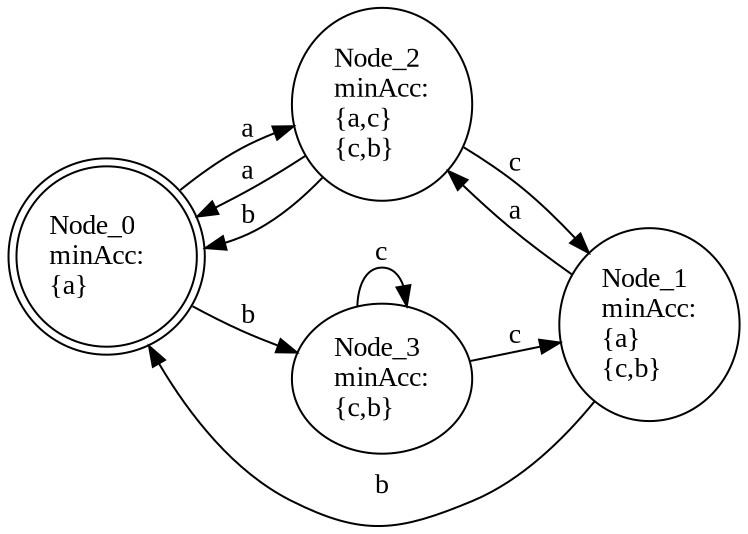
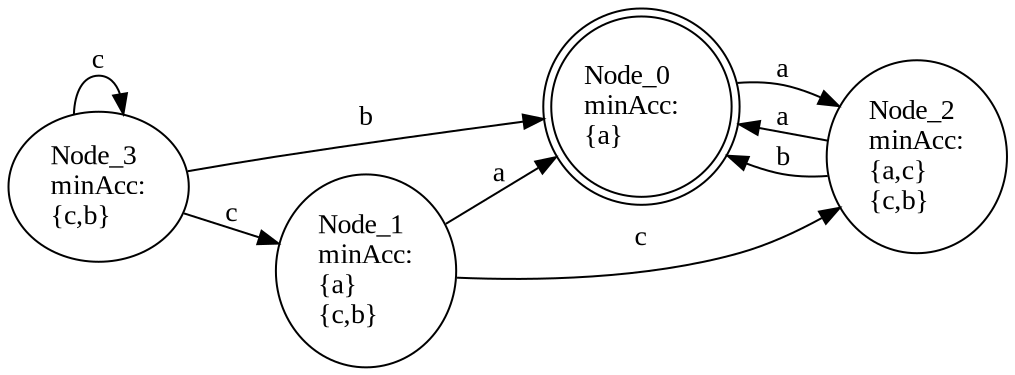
(523, 188) -> none
(516, 211) -> (641, 238)
(234, 327) -> (355, 145)
(382, 486) -> (500, 174)
